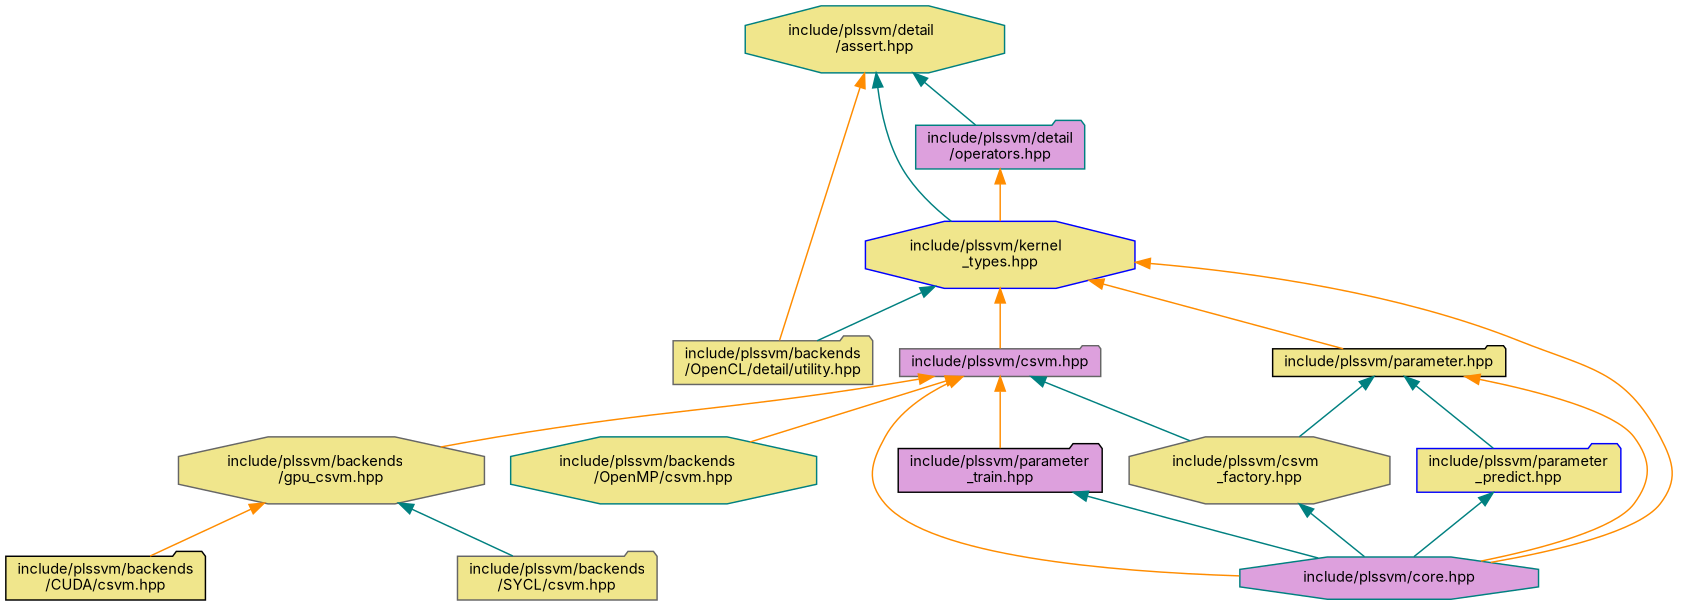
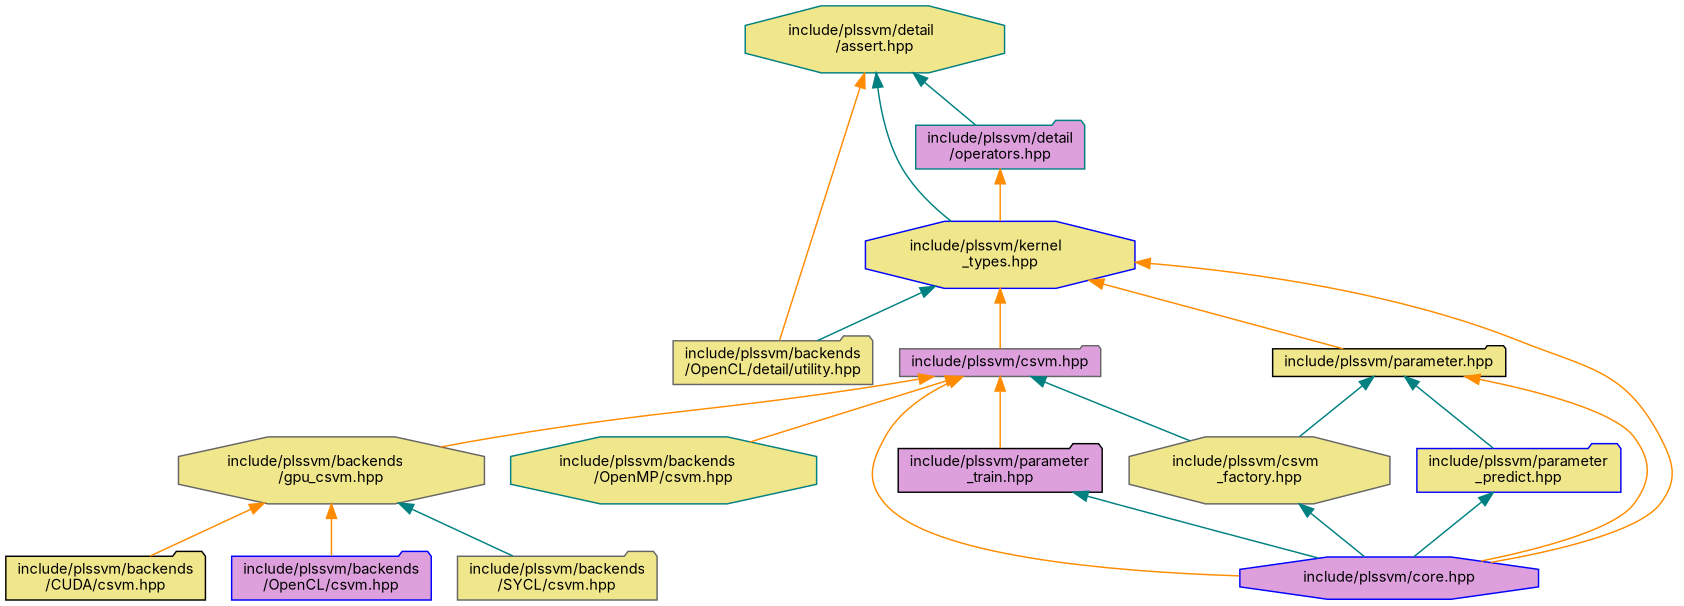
none -> (331, 578)
(1389, 578) -> (1389, 578)
